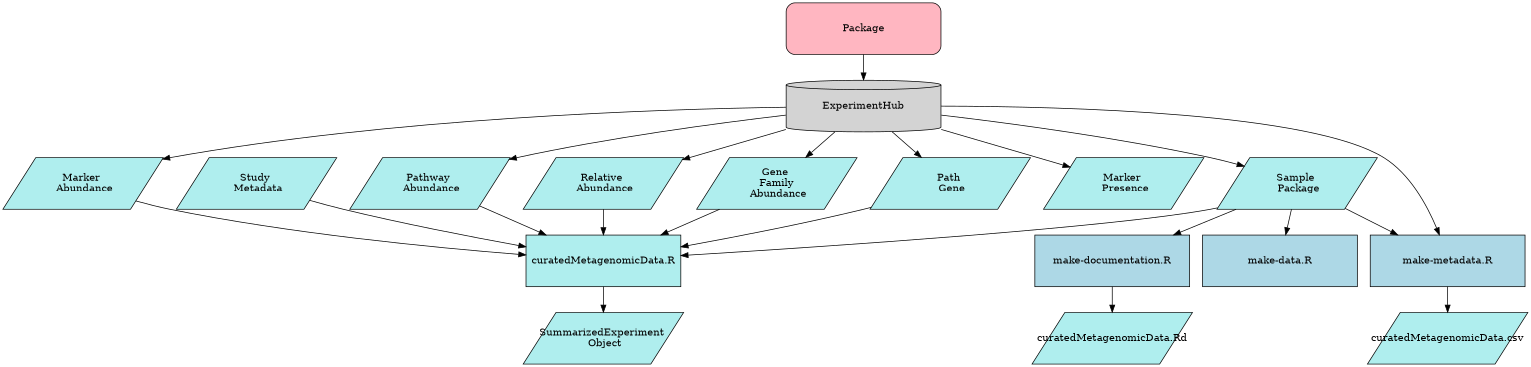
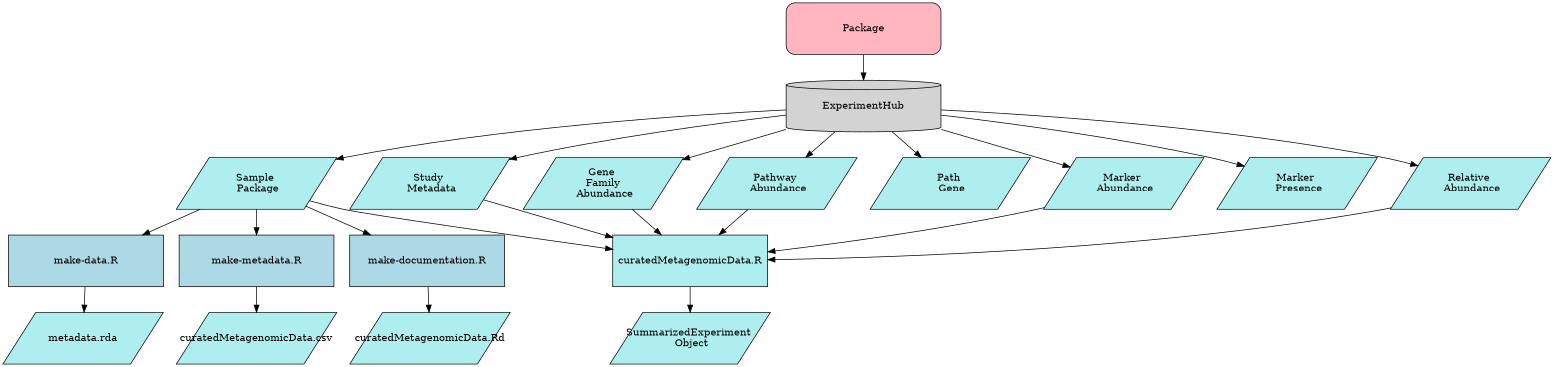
(1210, 118) -> (651, 133)
(780, 228) -> none
none -> (83, 338)
